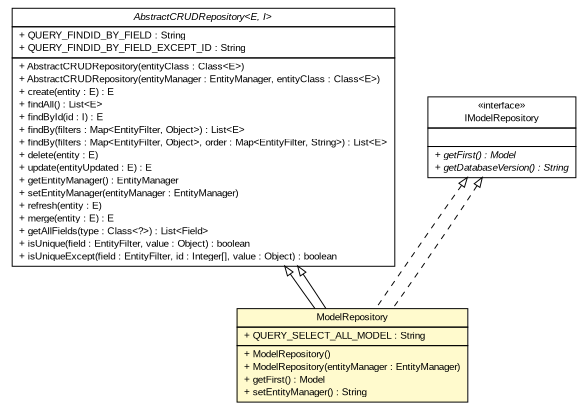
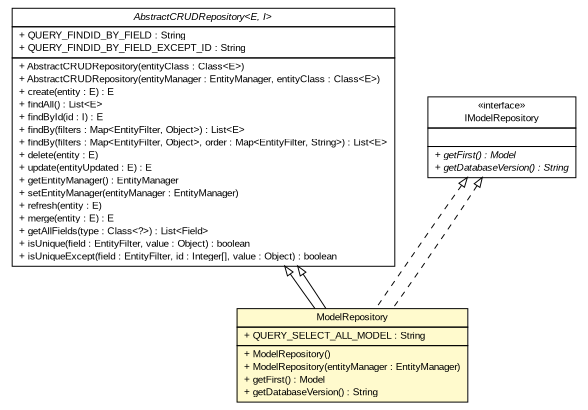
(306, 392) -> (311, 392)
